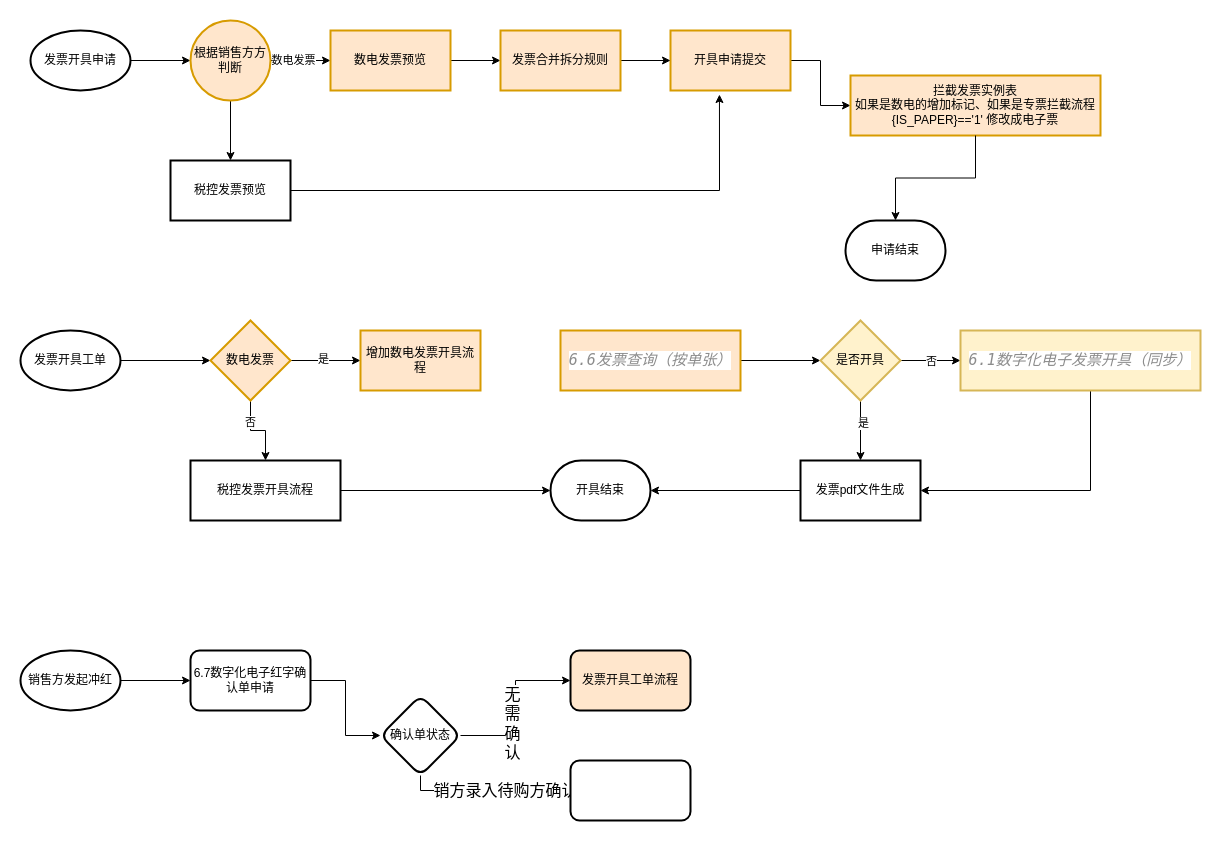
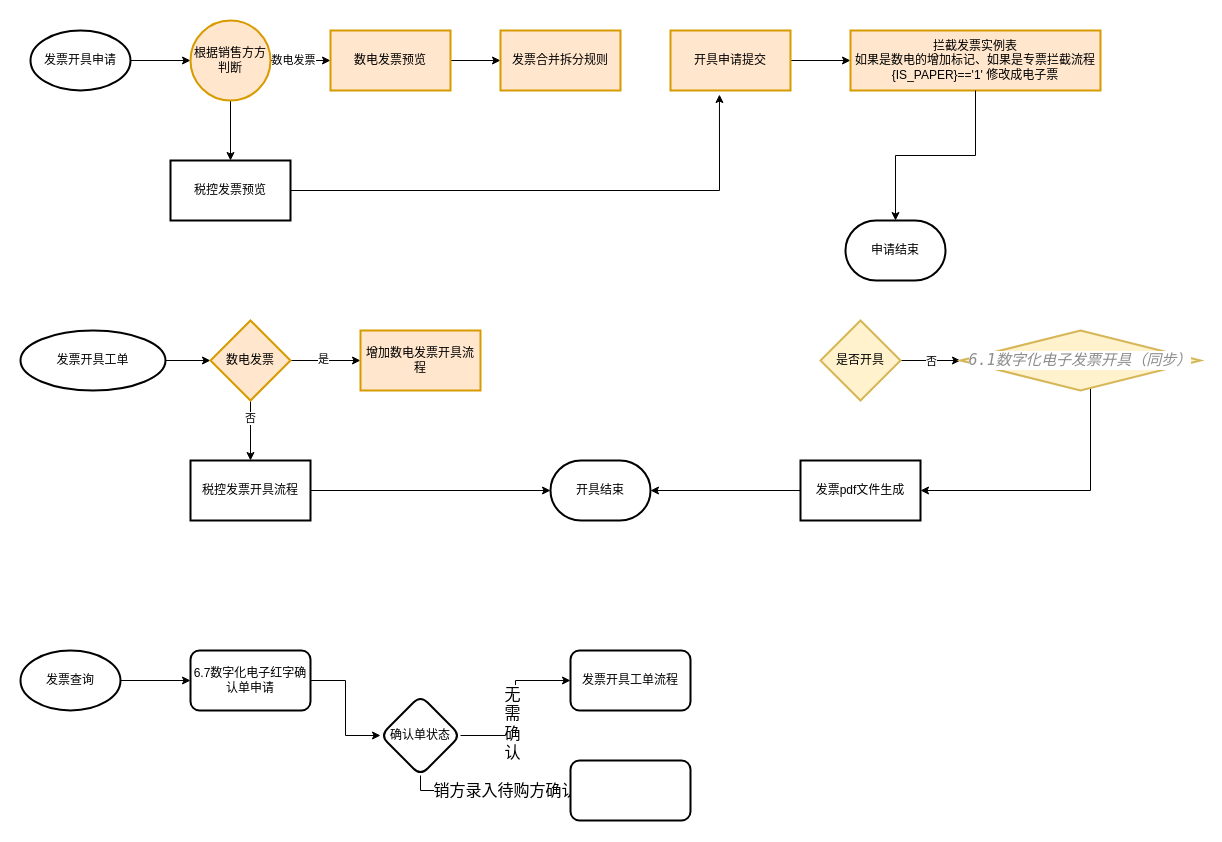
(642, 61) -> none
(976, 106) -> (976, 61)
(71, 361) -> (93, 361)
(651, 361) -> none
(777, 361) -> none
(1081, 361) -> (1081, 361)
(861, 427) -> none
(266, 491) -> (251, 491)
(71, 681) -> (71, 681)
(631, 681) -> (631, 681)
